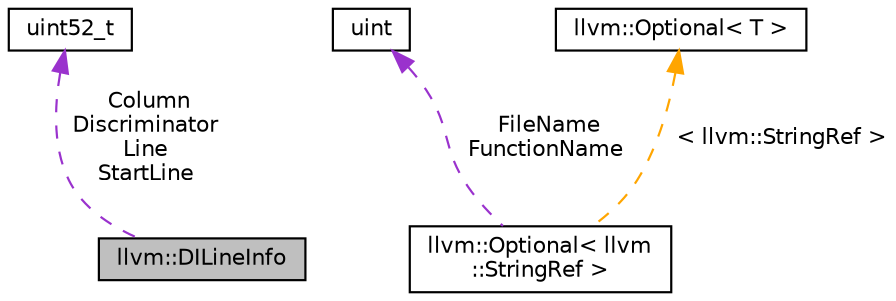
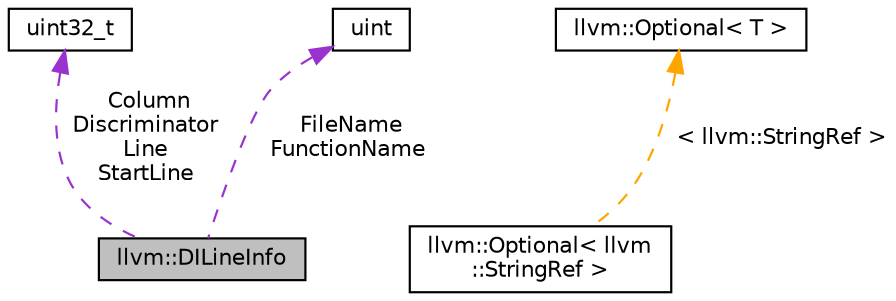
(70, 30) -> (70, 30)
(450, 150) -> (245, 137)
